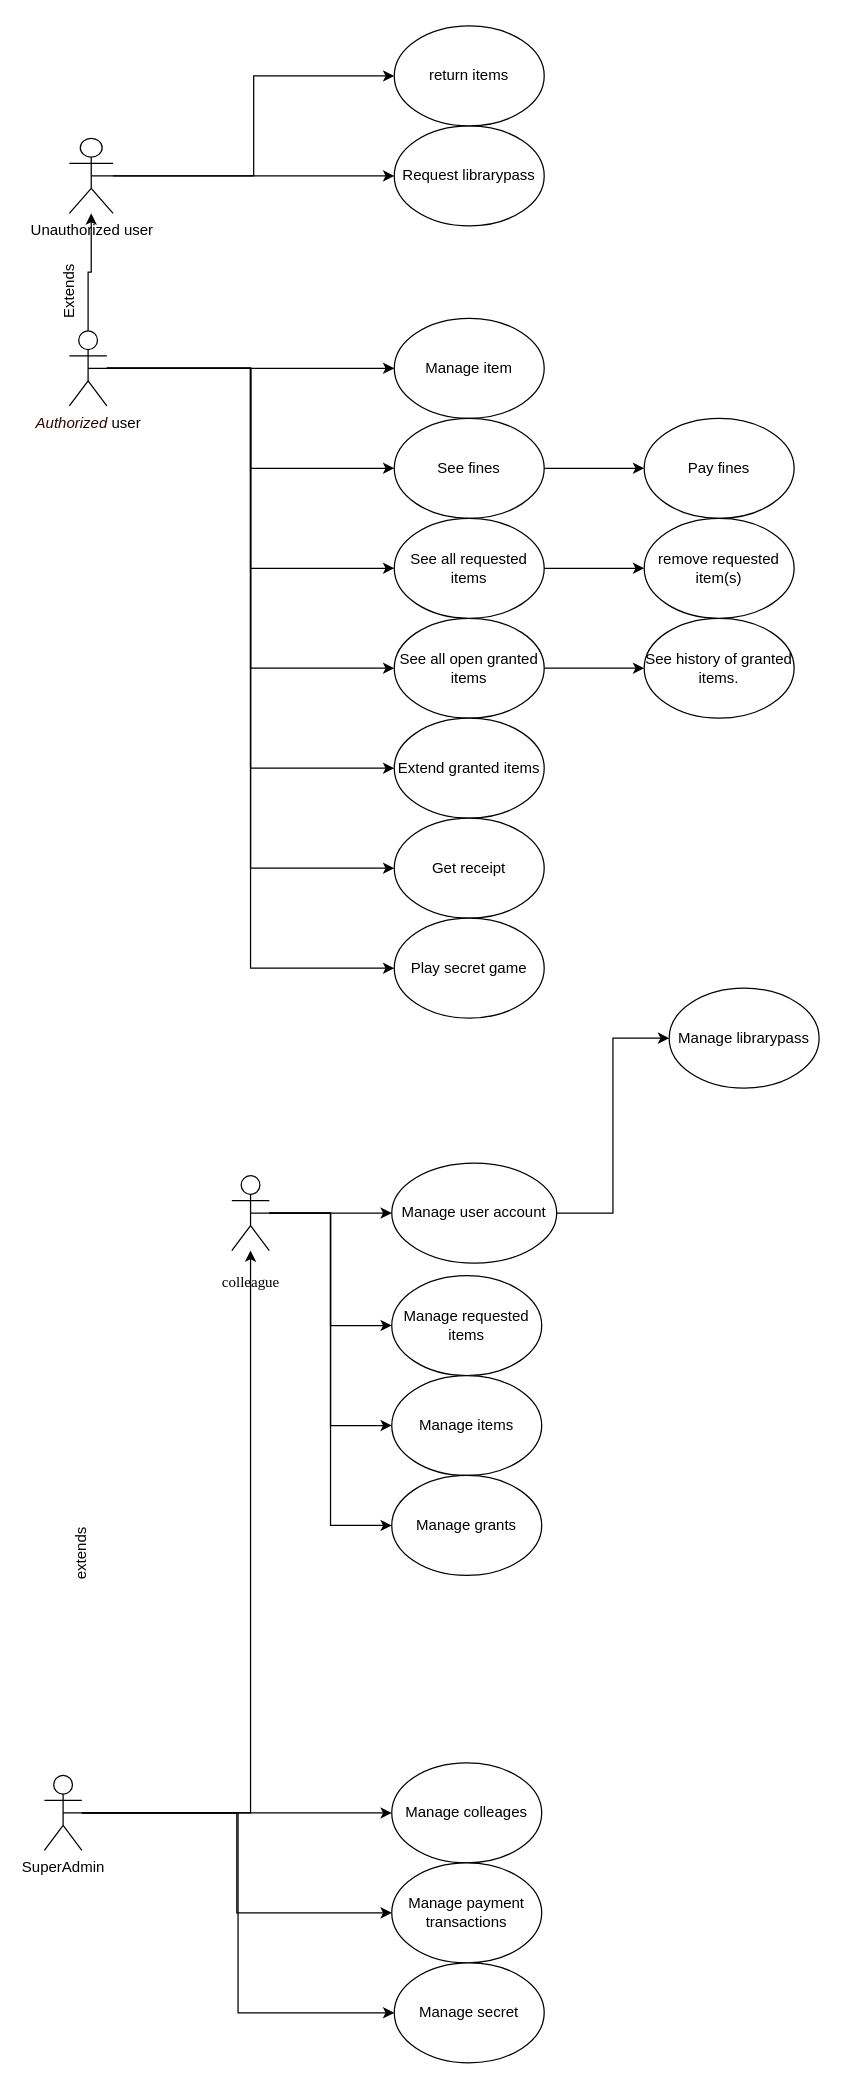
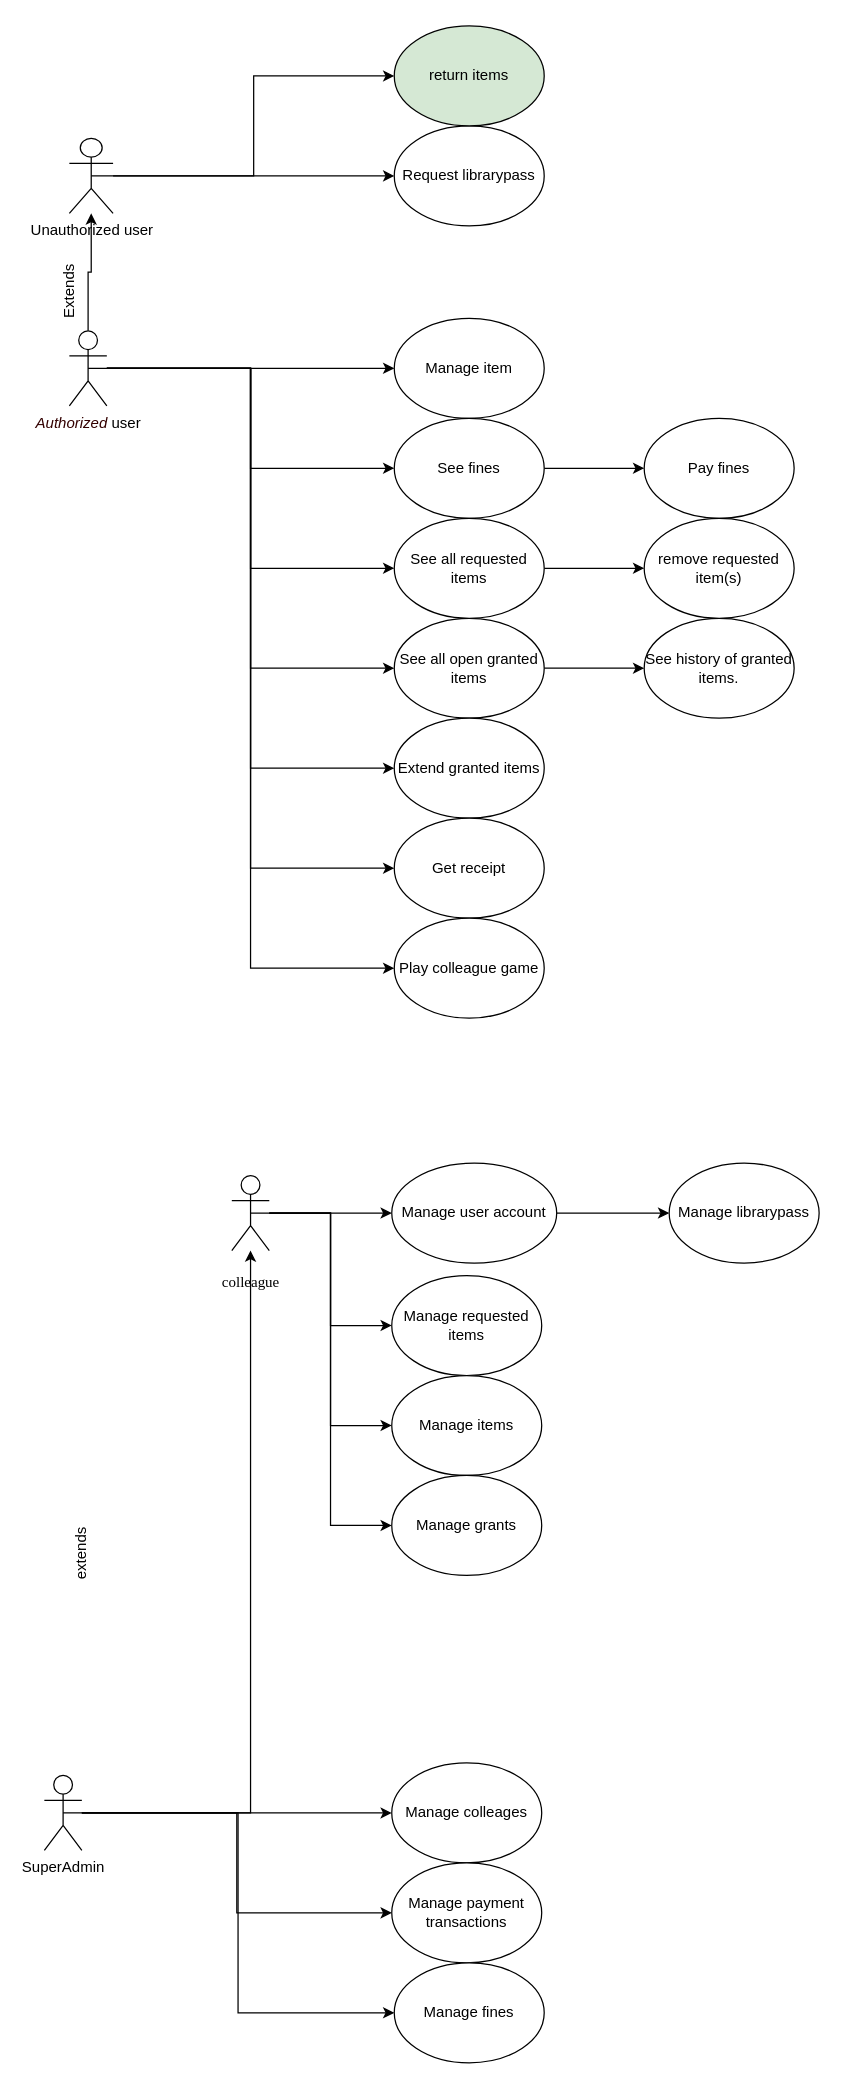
(469, 76) -> (469, 76)
(469, 968) -> (469, 968)
(744, 1038) -> (744, 1213)
(469, 2013) -> (469, 2013)
